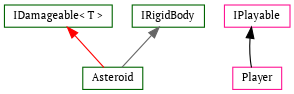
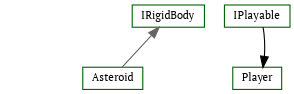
(58, 16) -> none
(257, 16) -> (257, 16)
(250, 53) -> (265, 42)
(257, 78) -> (257, 78)
